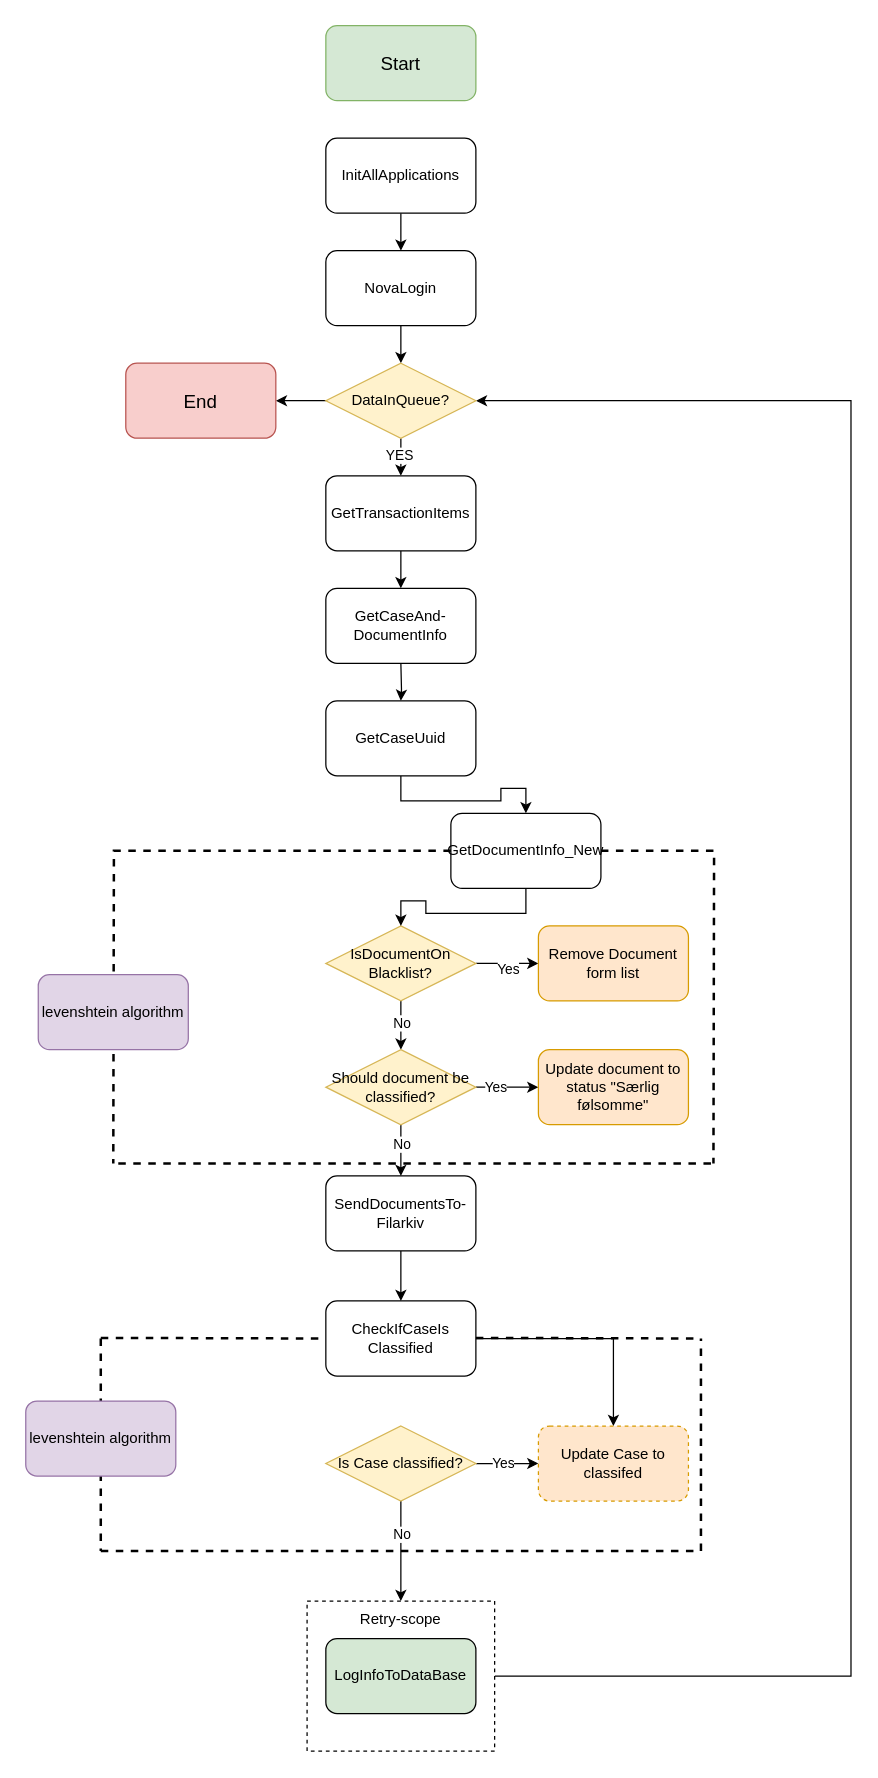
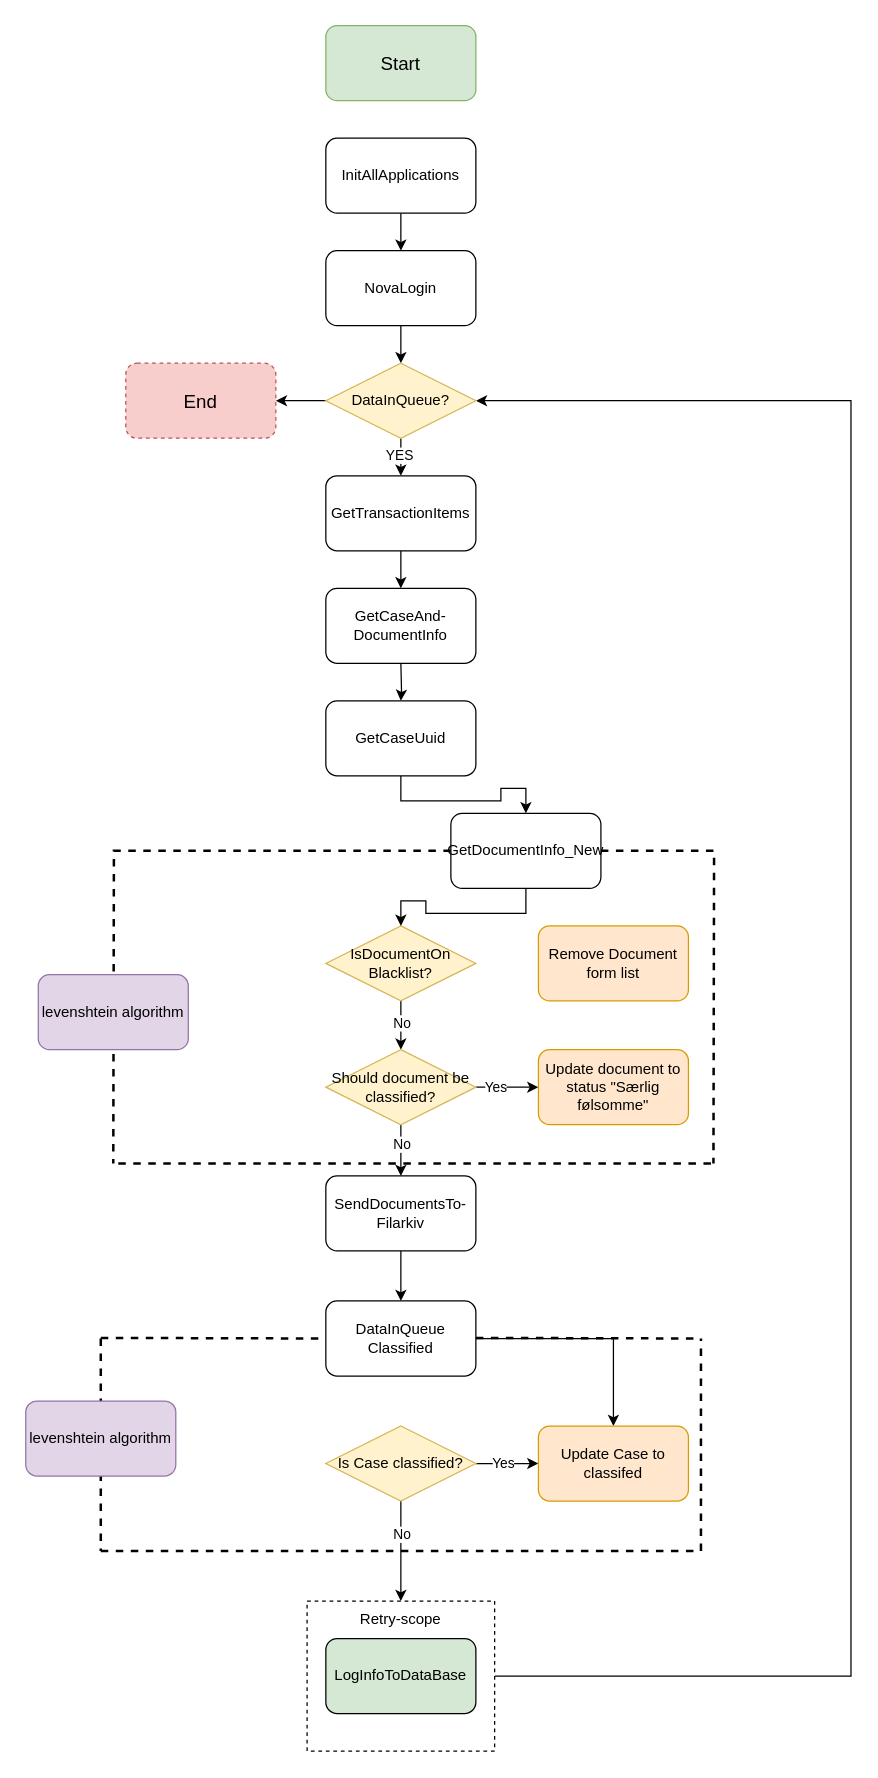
(201, 401) -> (201, 401)
(491, 963) -> none
(401, 1338) -> (401, 1338)
(613, 1463) -> (613, 1463)
